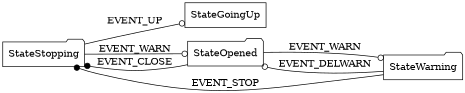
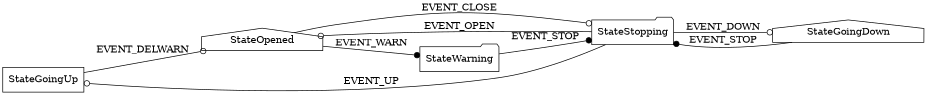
none -> (848, 32)
(135, 49) -> (459, 26)
(321, 53) -> (369, 51)
(226, 54) -> (262, 41)
(139, 70) -> (440, 13)
(325, 73) -> (142, 62)
